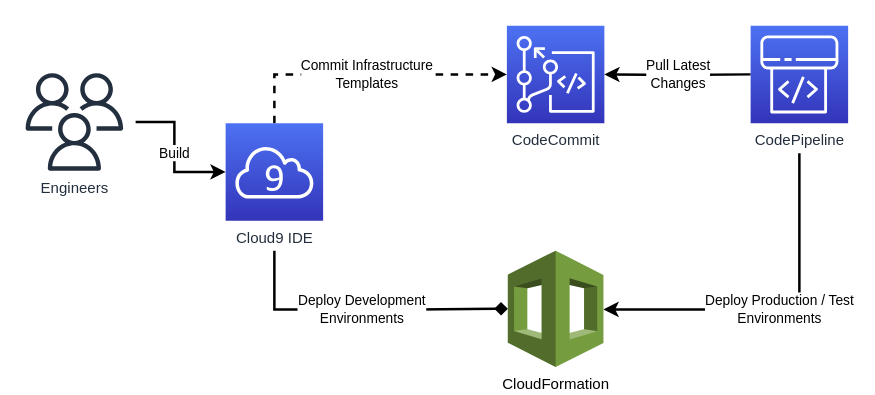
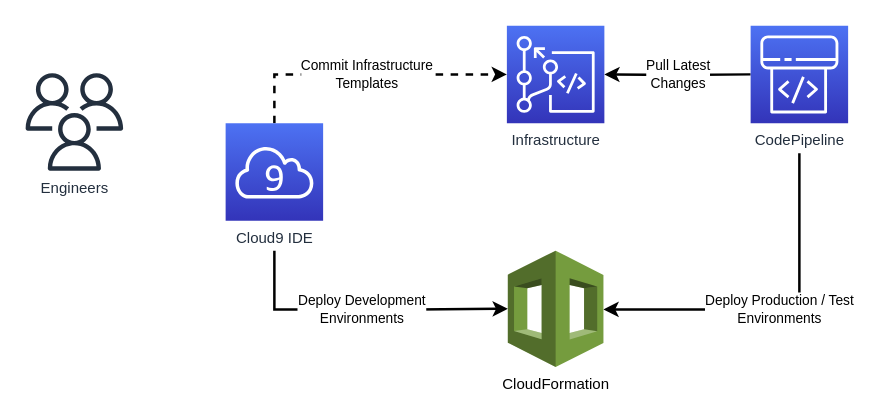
(556, 141) -> (556, 141)
(174, 148) -> none
(494, 309) -> (495, 309)
